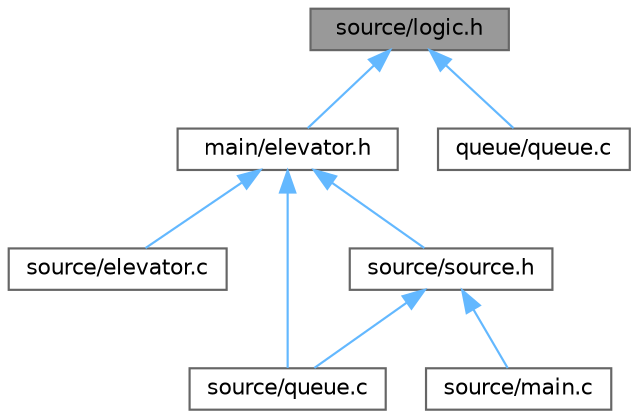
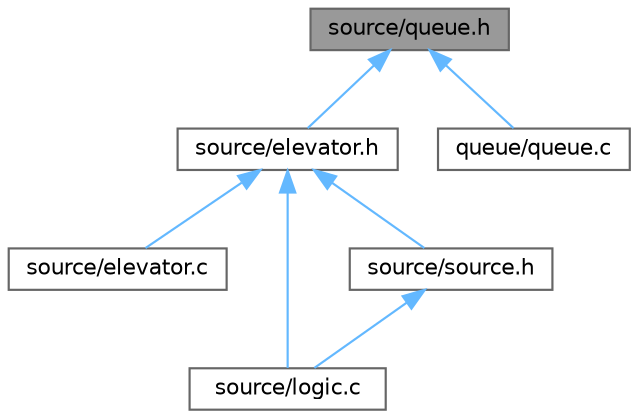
(410, 29) -> (410, 29)
(288, 149) -> (288, 149)
(288, 389) -> (288, 389)
(519, 389) -> none
